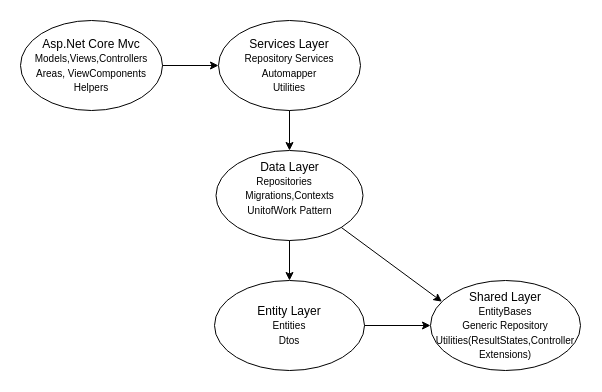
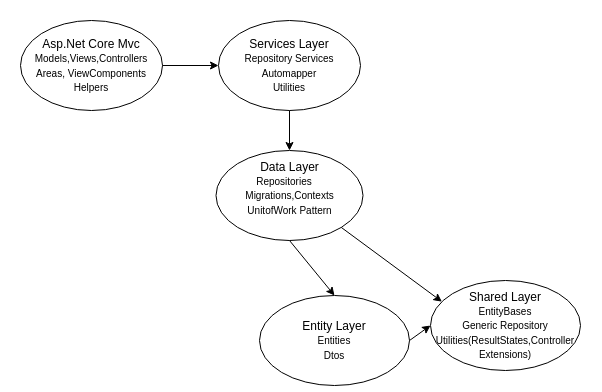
(290, 326) -> (335, 341)
